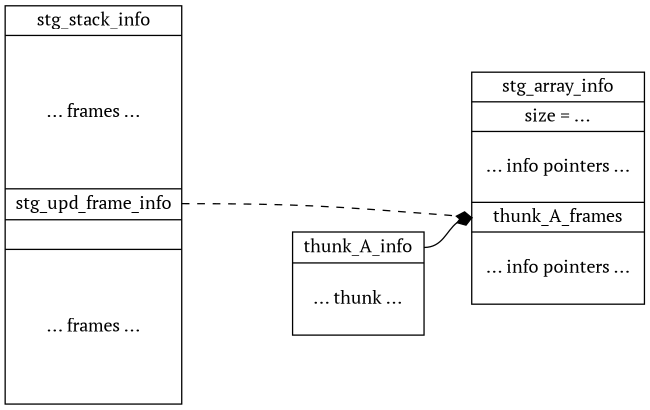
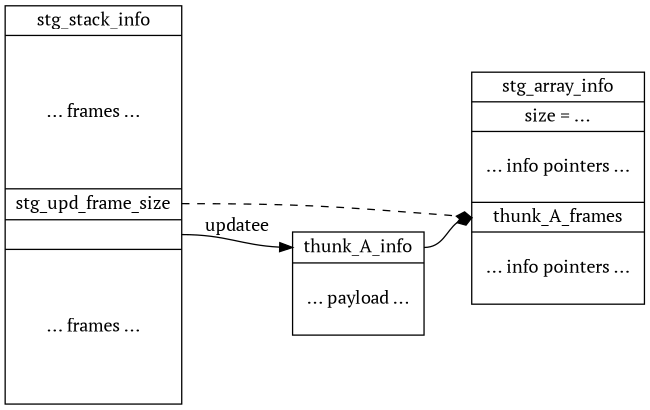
(93, 204) -> (93, 204)
none -> (231, 240)
(358, 298) -> (358, 298)
